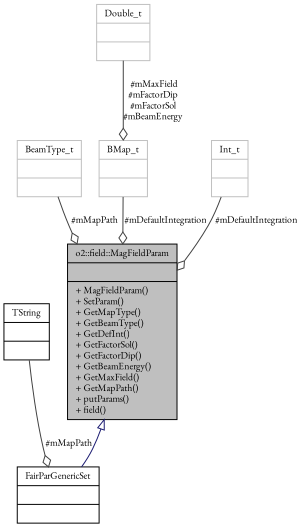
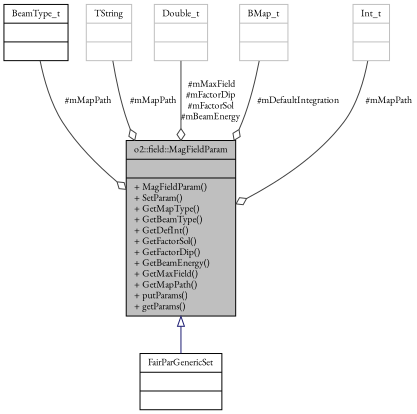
(123, 94) -> (181, 95)
(49, 169) -> (36, 33)
(255, 220) -> (388, 101)
(27, 332) -> (109, 33)
(36, 408) -> (120, 96)
(91, 410) -> (160, 306)
